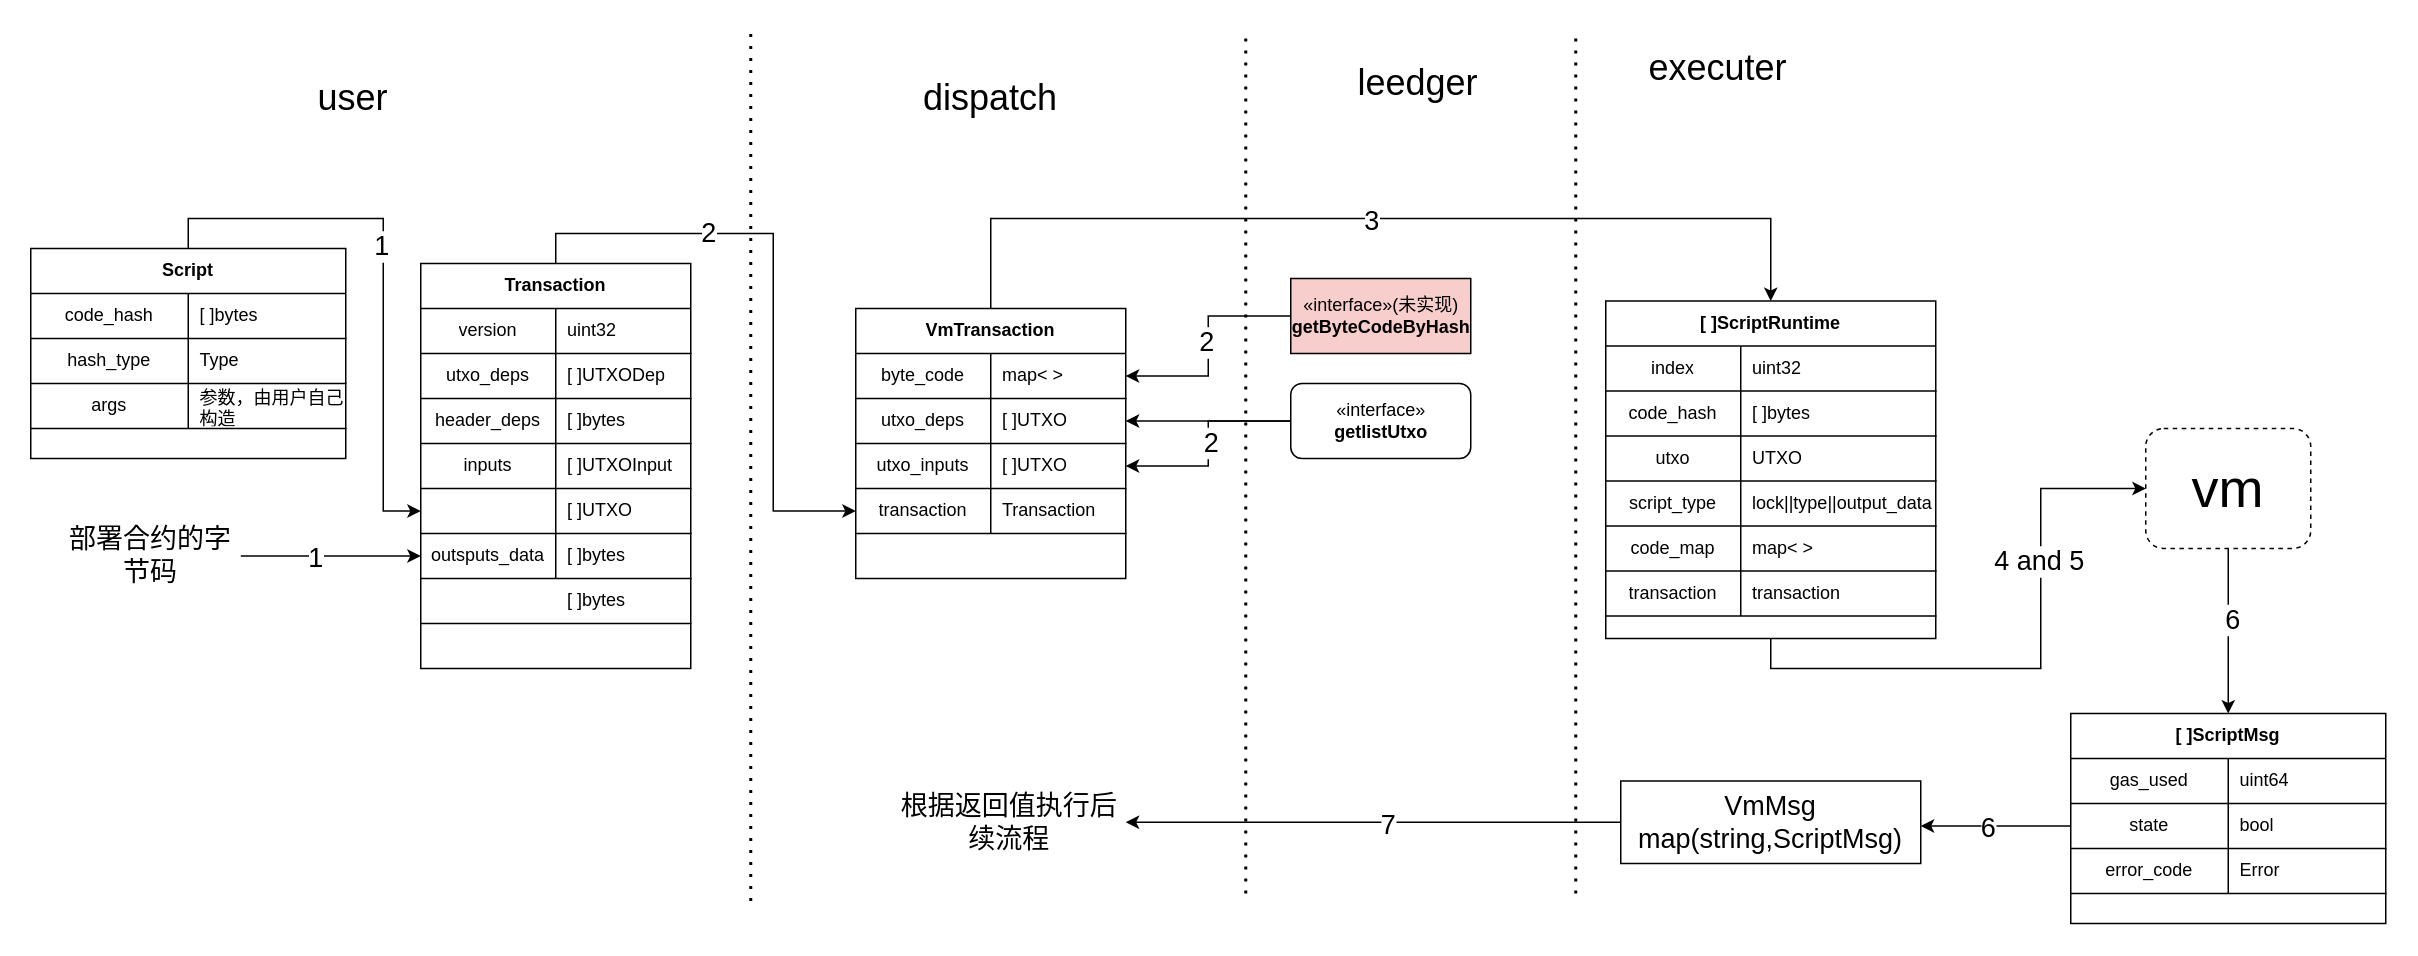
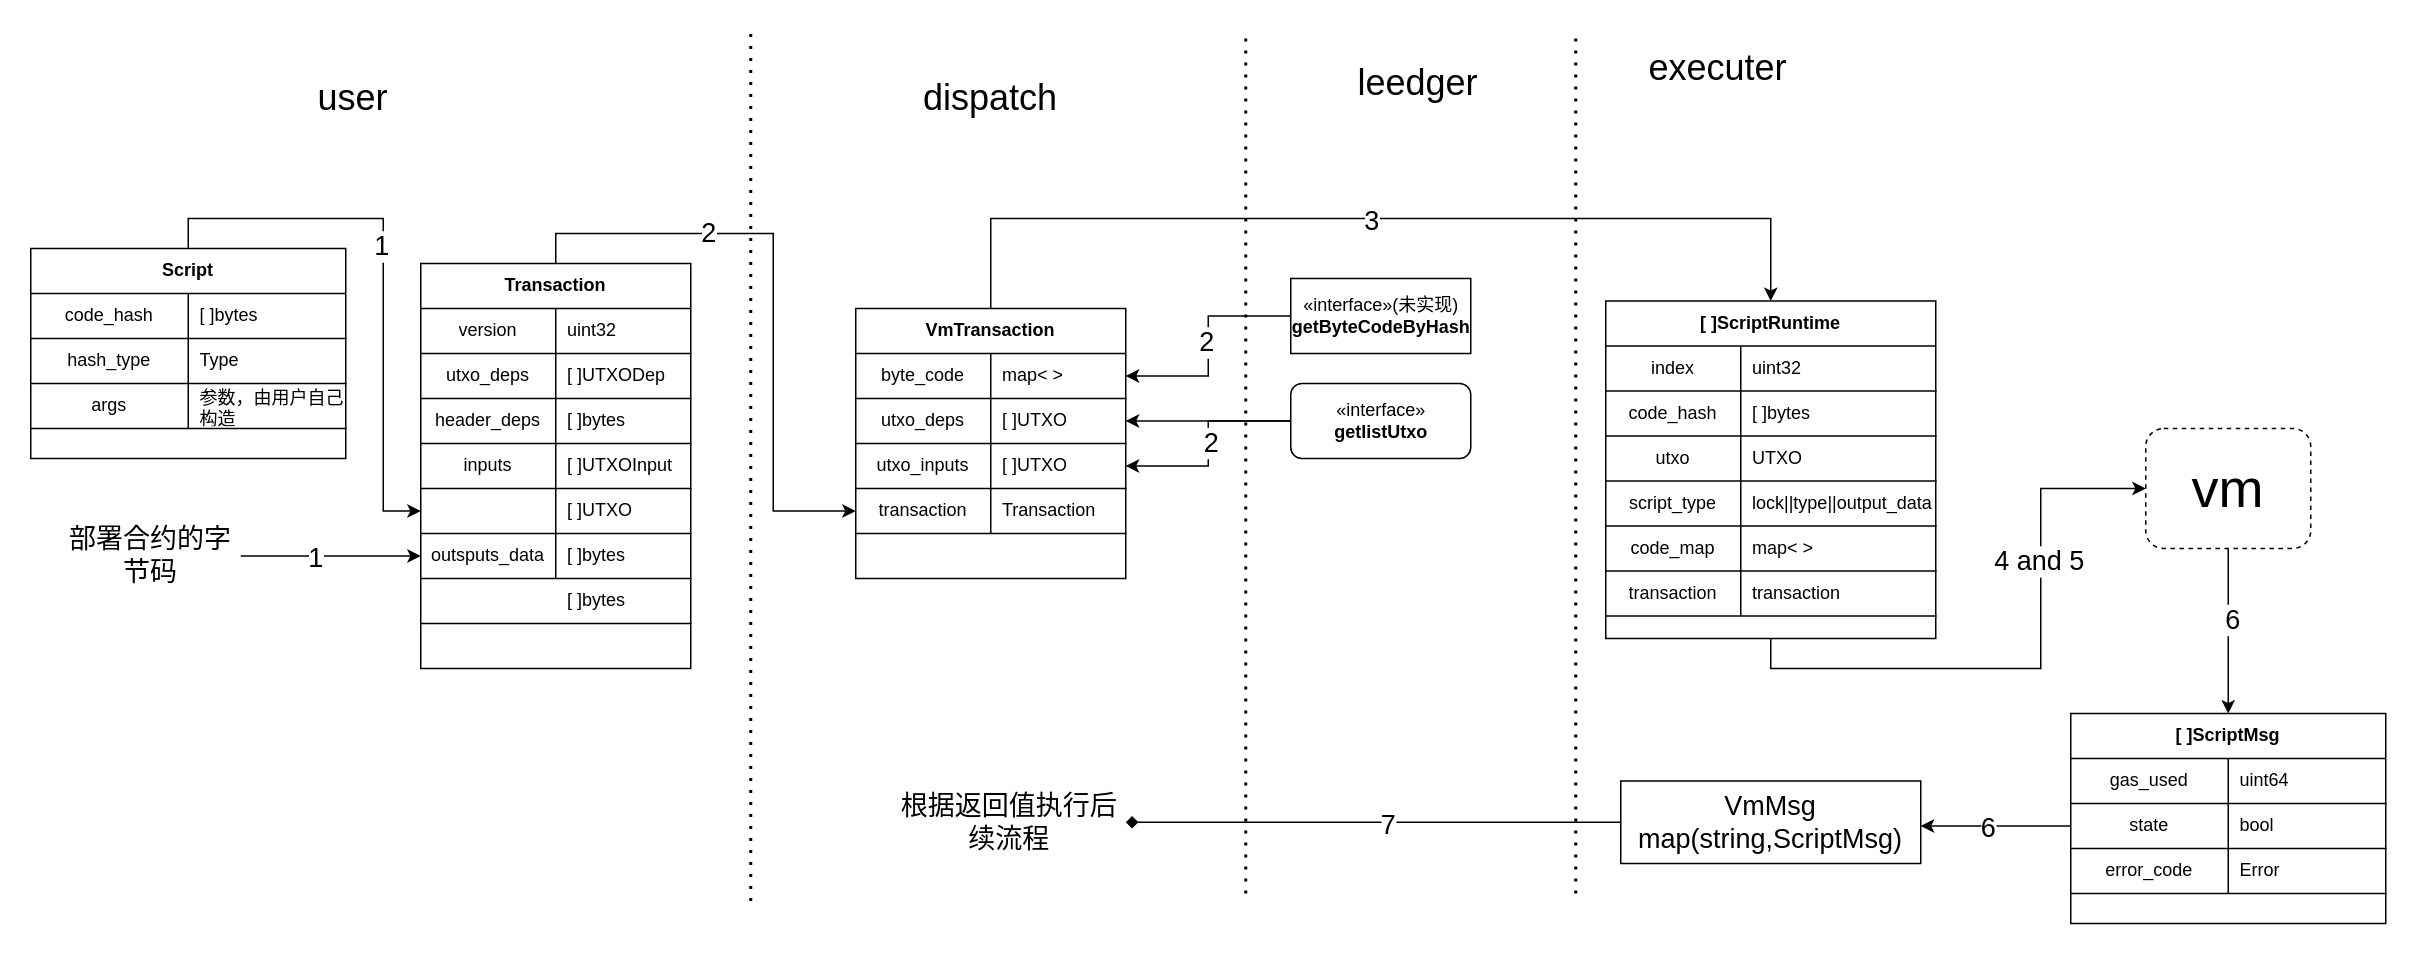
(1381, 316) -> (1381, 316)
(1137, 822) -> (1138, 822)
